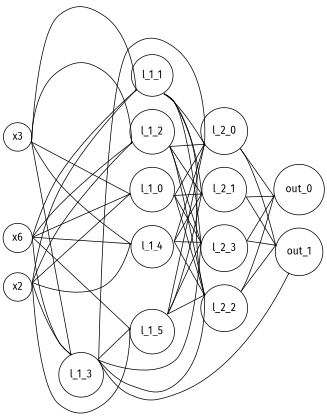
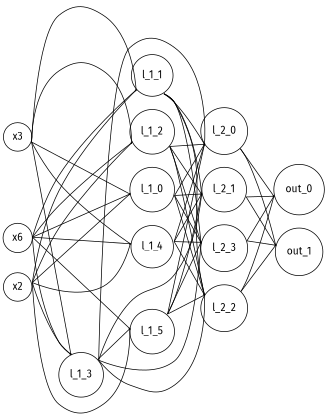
(208, 377) -> (161, 285)
